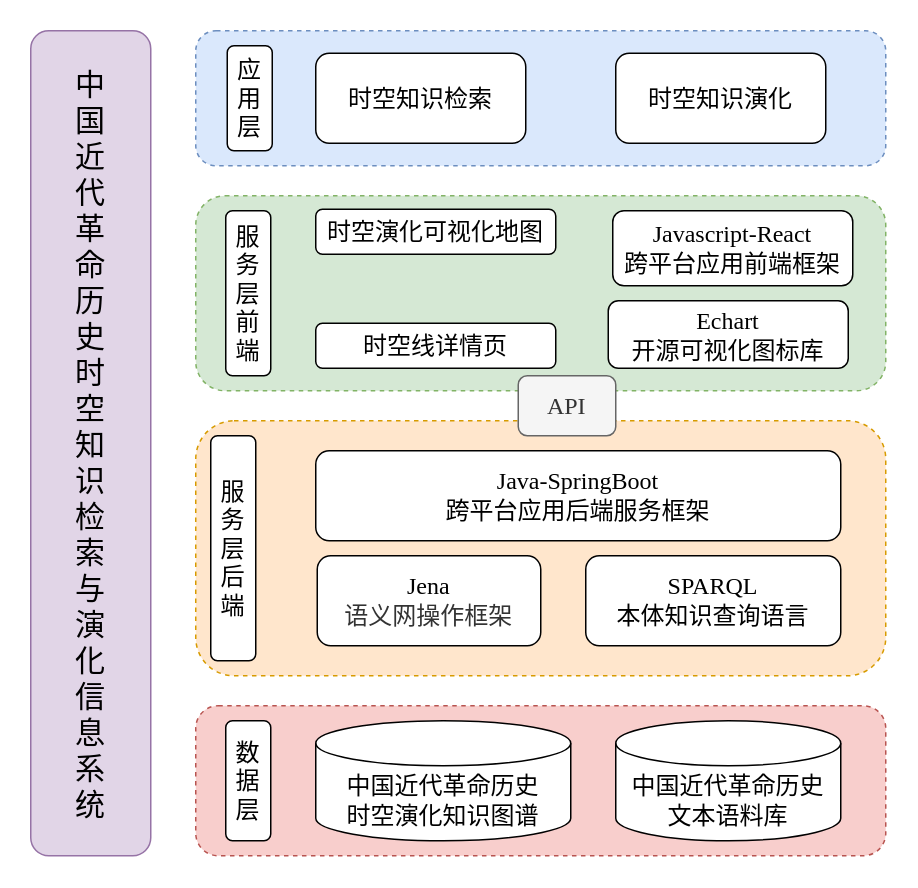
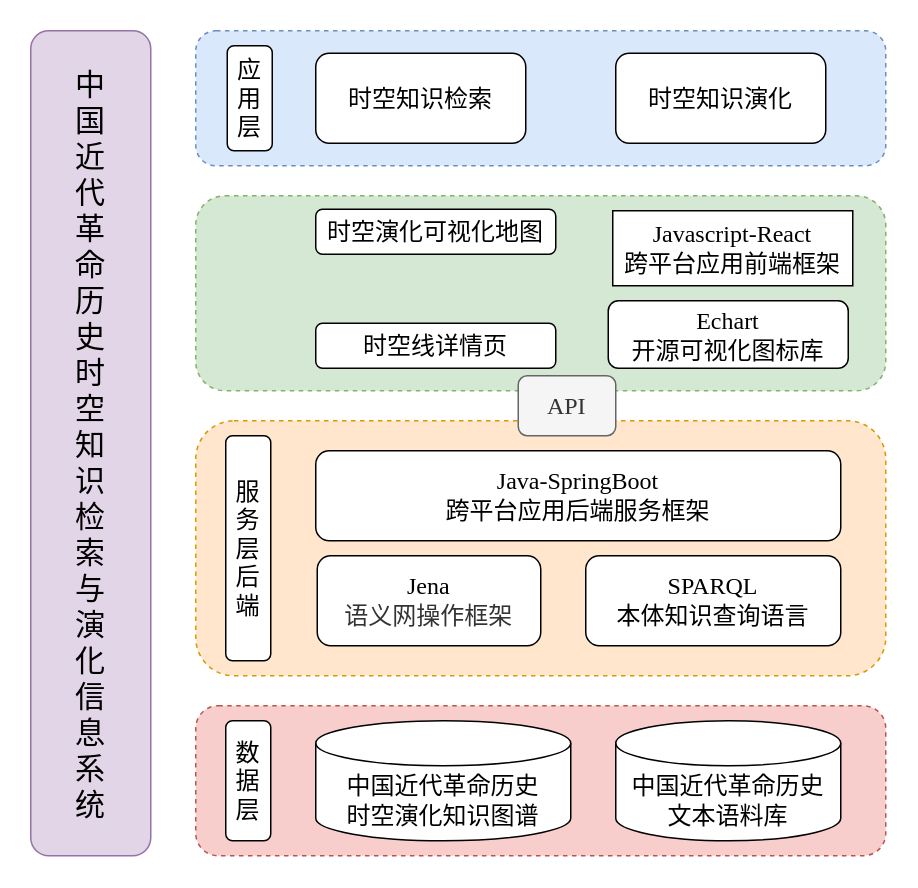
(733, 248) -> (733, 248)
(248, 293) -> none
(233, 548) -> (248, 548)
